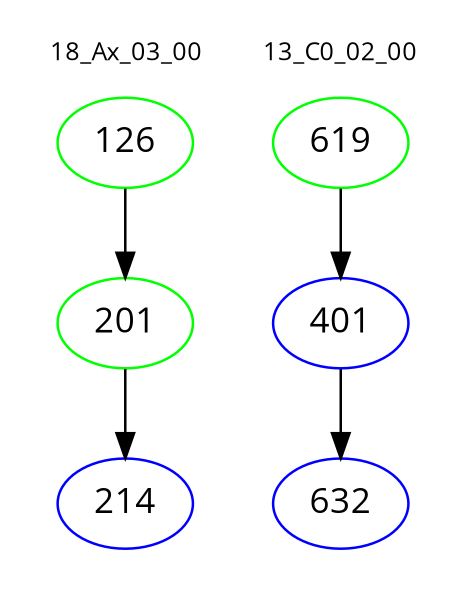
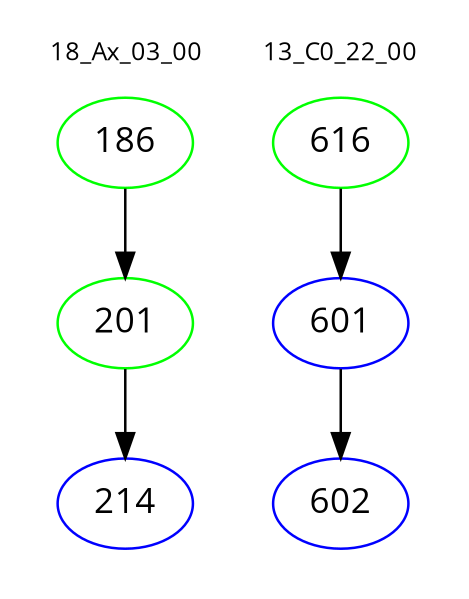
(341, 54) -> (341, 54)
(125, 143) -> (125, 143)
(341, 143) -> (341, 143)
(341, 323) -> (341, 323)
(341, 504) -> (341, 504)
